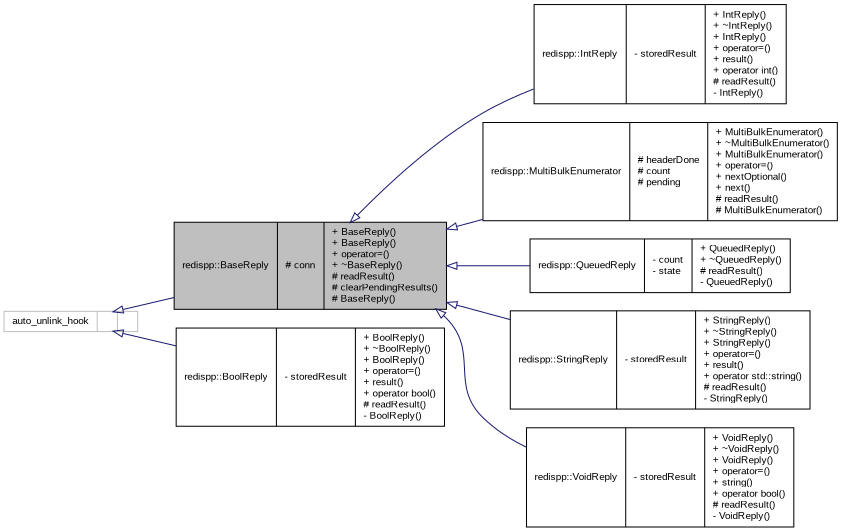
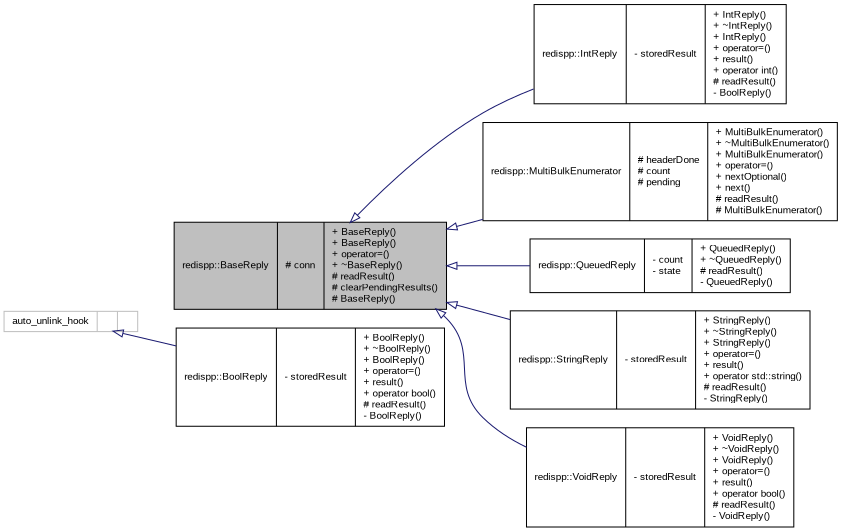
(738, 93) -> (743, 93)
(149, 303) -> none
(733, 482) -> (733, 482)
